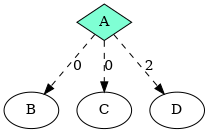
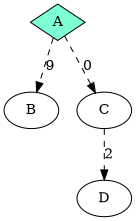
(136, 60) -> (104, 149)
(78, 66) -> (51, 66)
